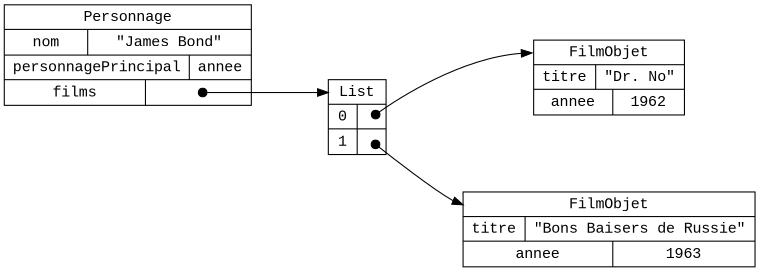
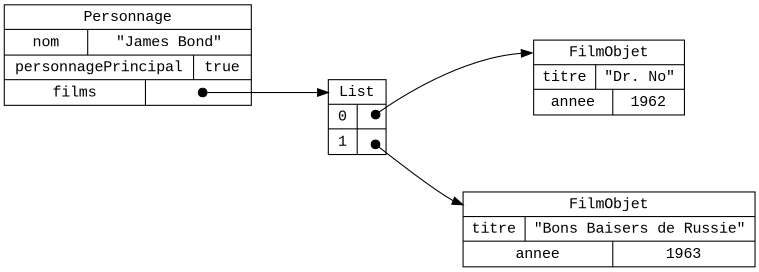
(220, 67) -> (222, 67)
